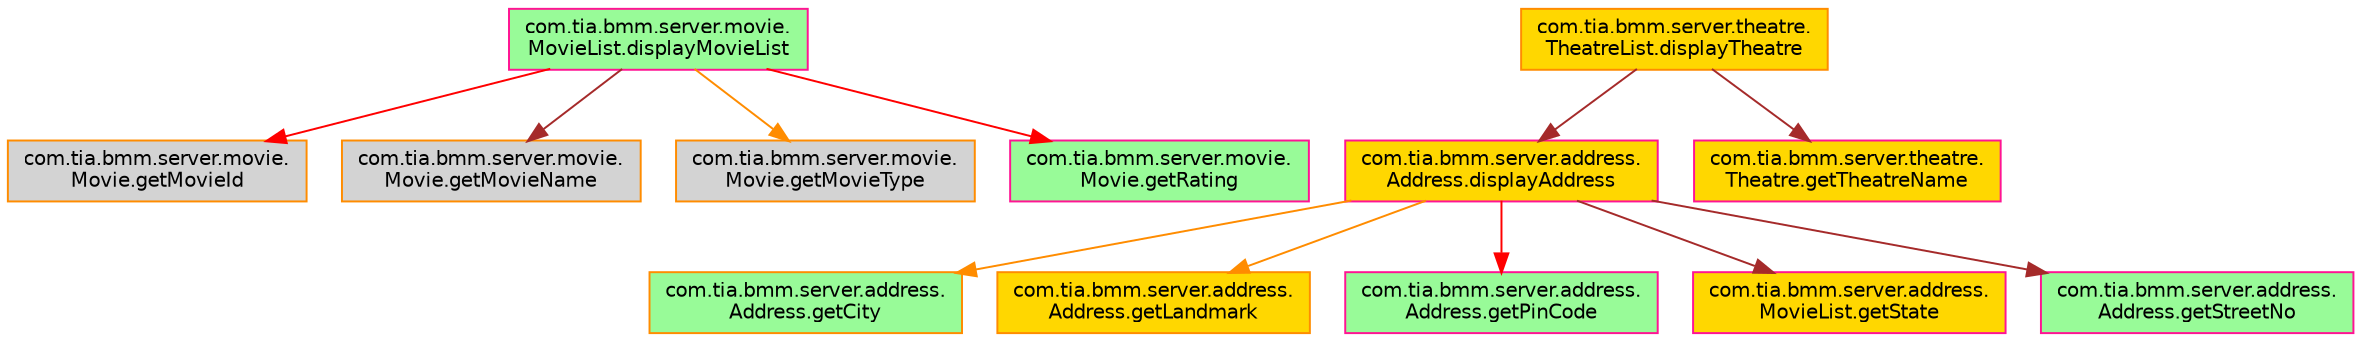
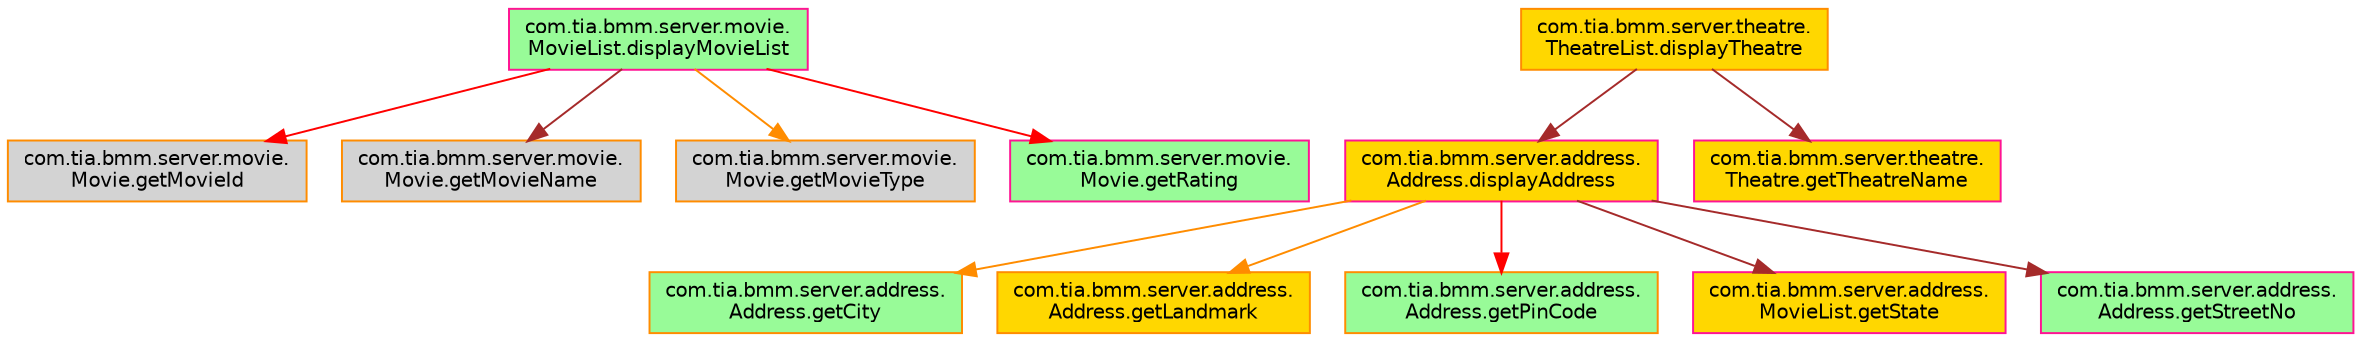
(1501, 303) -> (1501, 303)
